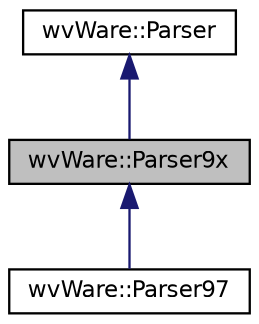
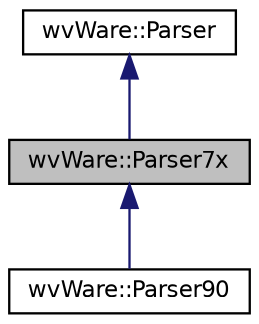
(130, 162) -> (130, 162)
(130, 291) -> (130, 291)
